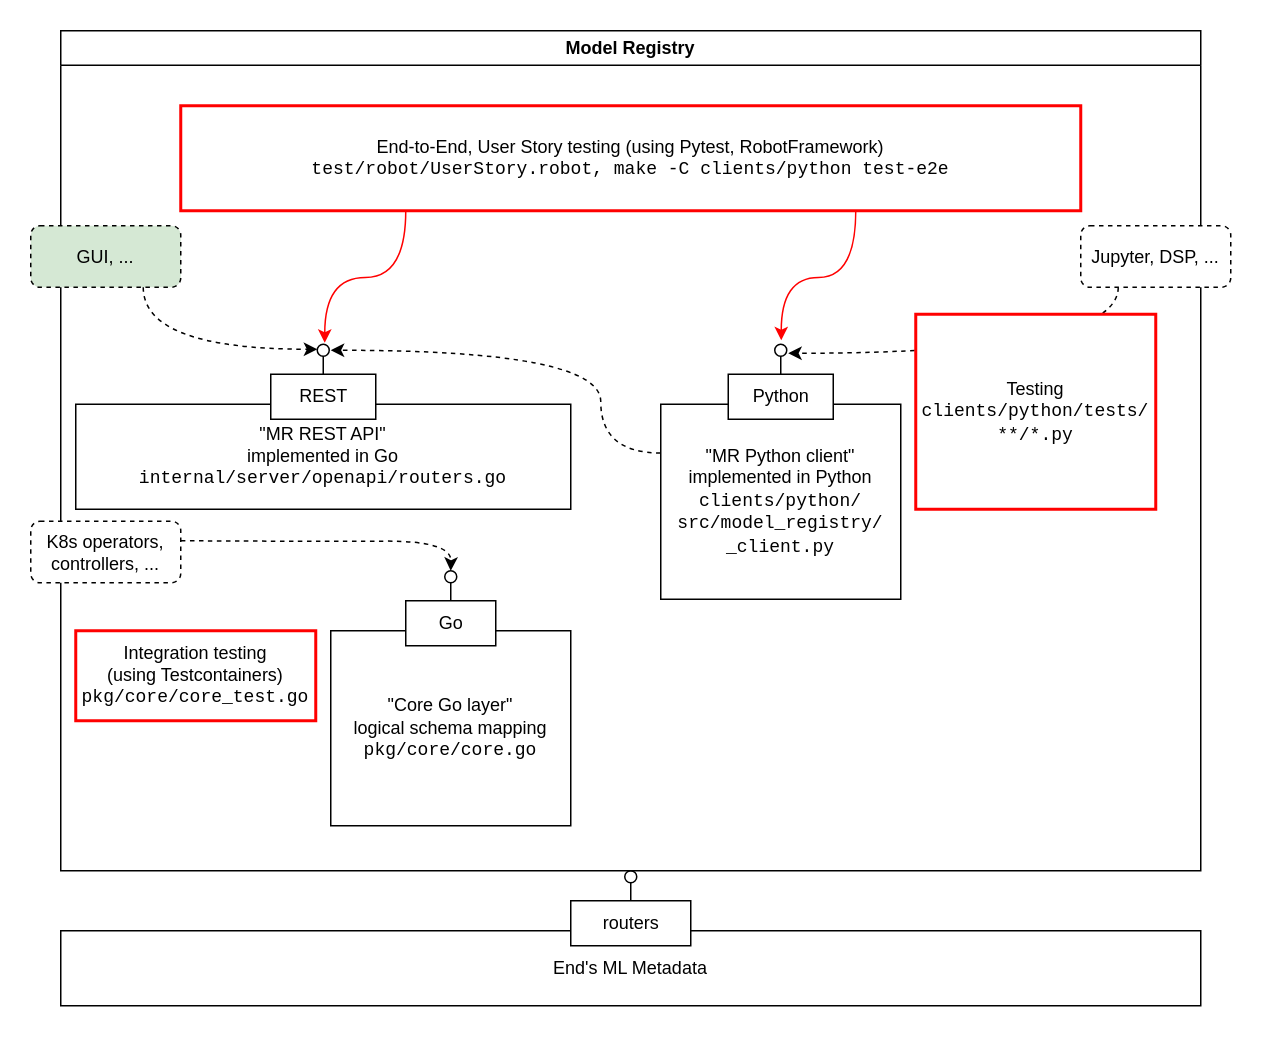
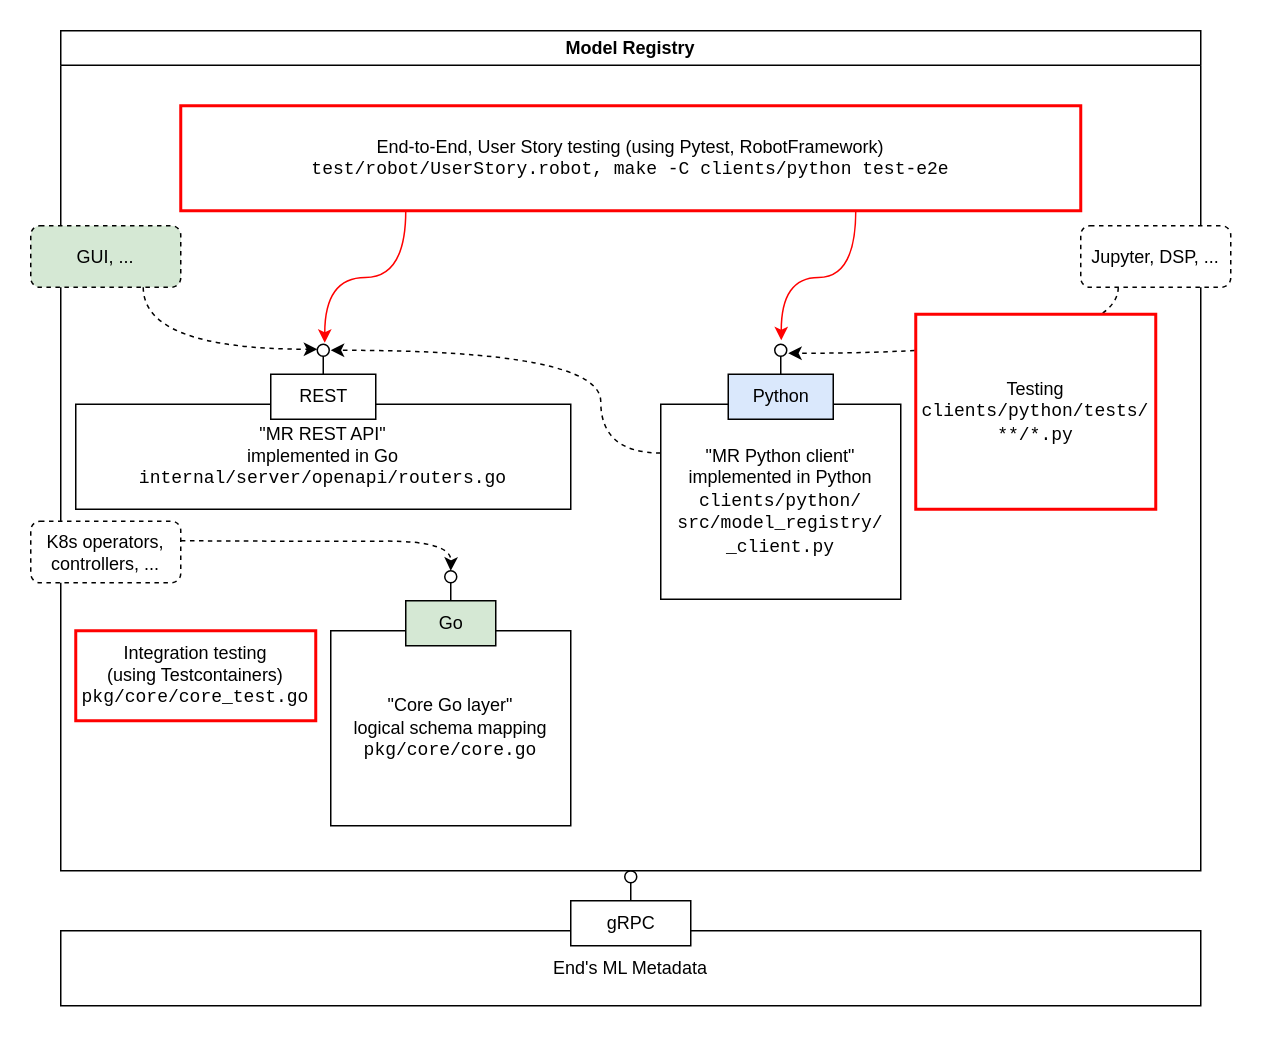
(781, 397) -> (781, 397)
(451, 623) -> (451, 623)
(632, 923) -> (632, 923)
